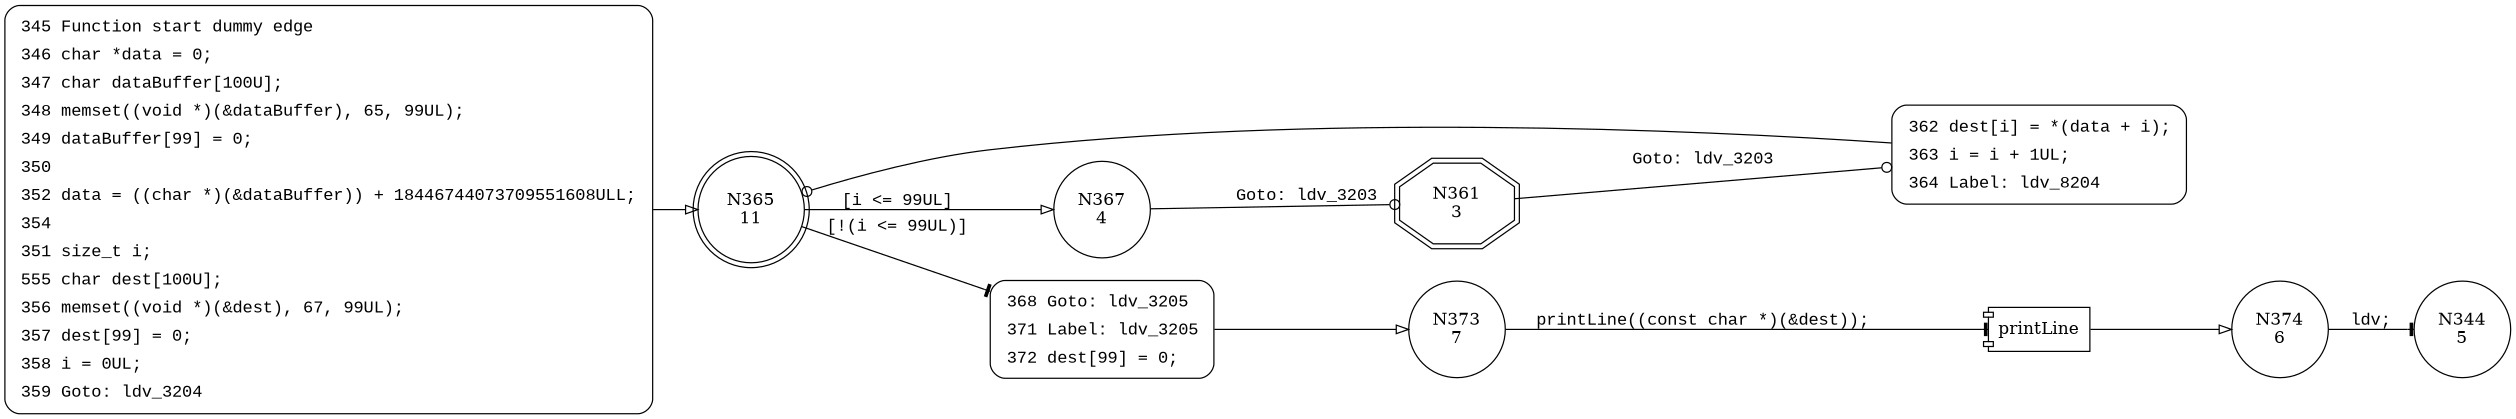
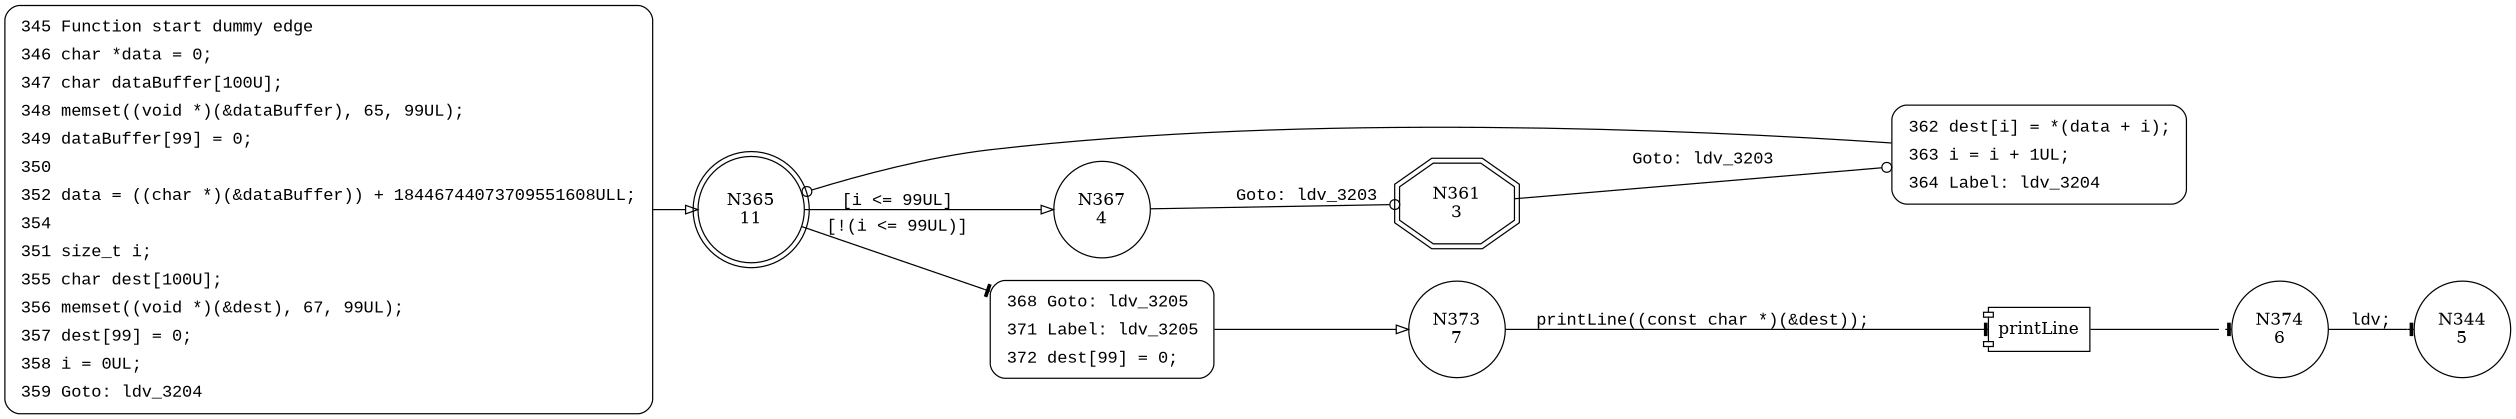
(2024, 183) -> (2024, 183)
(36, 279) -> (36, 279)
(2155, 329) -> (2155, 329)
